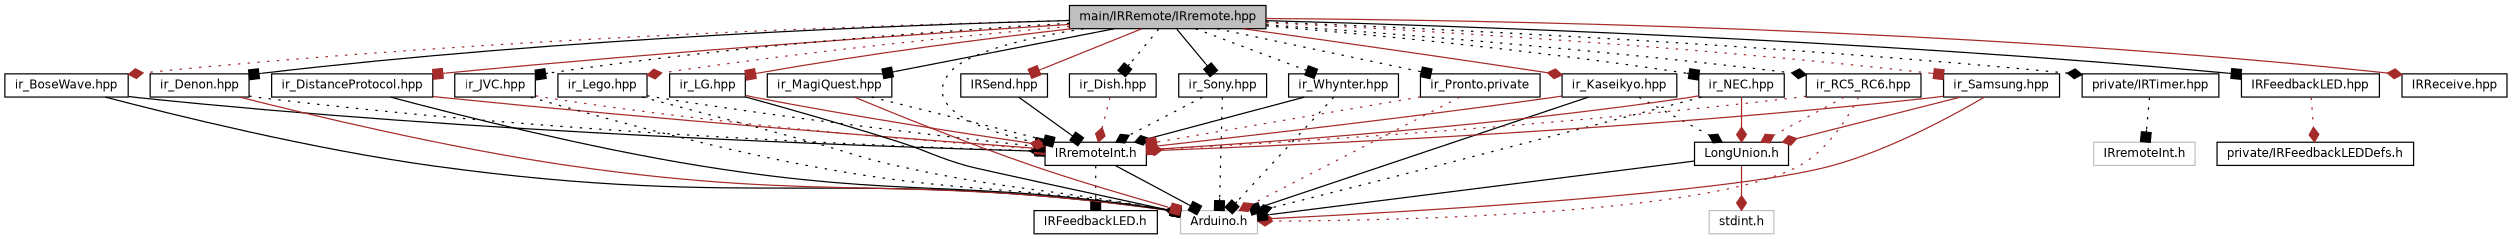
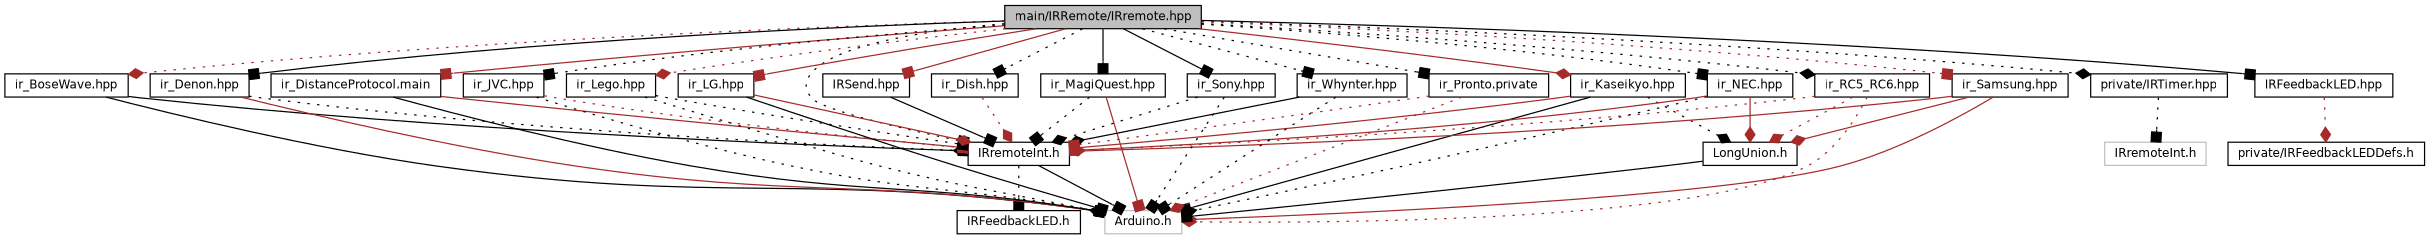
(352, 85) -> (356, 85)
(2454, 85) -> none
(1742, 222) -> none
